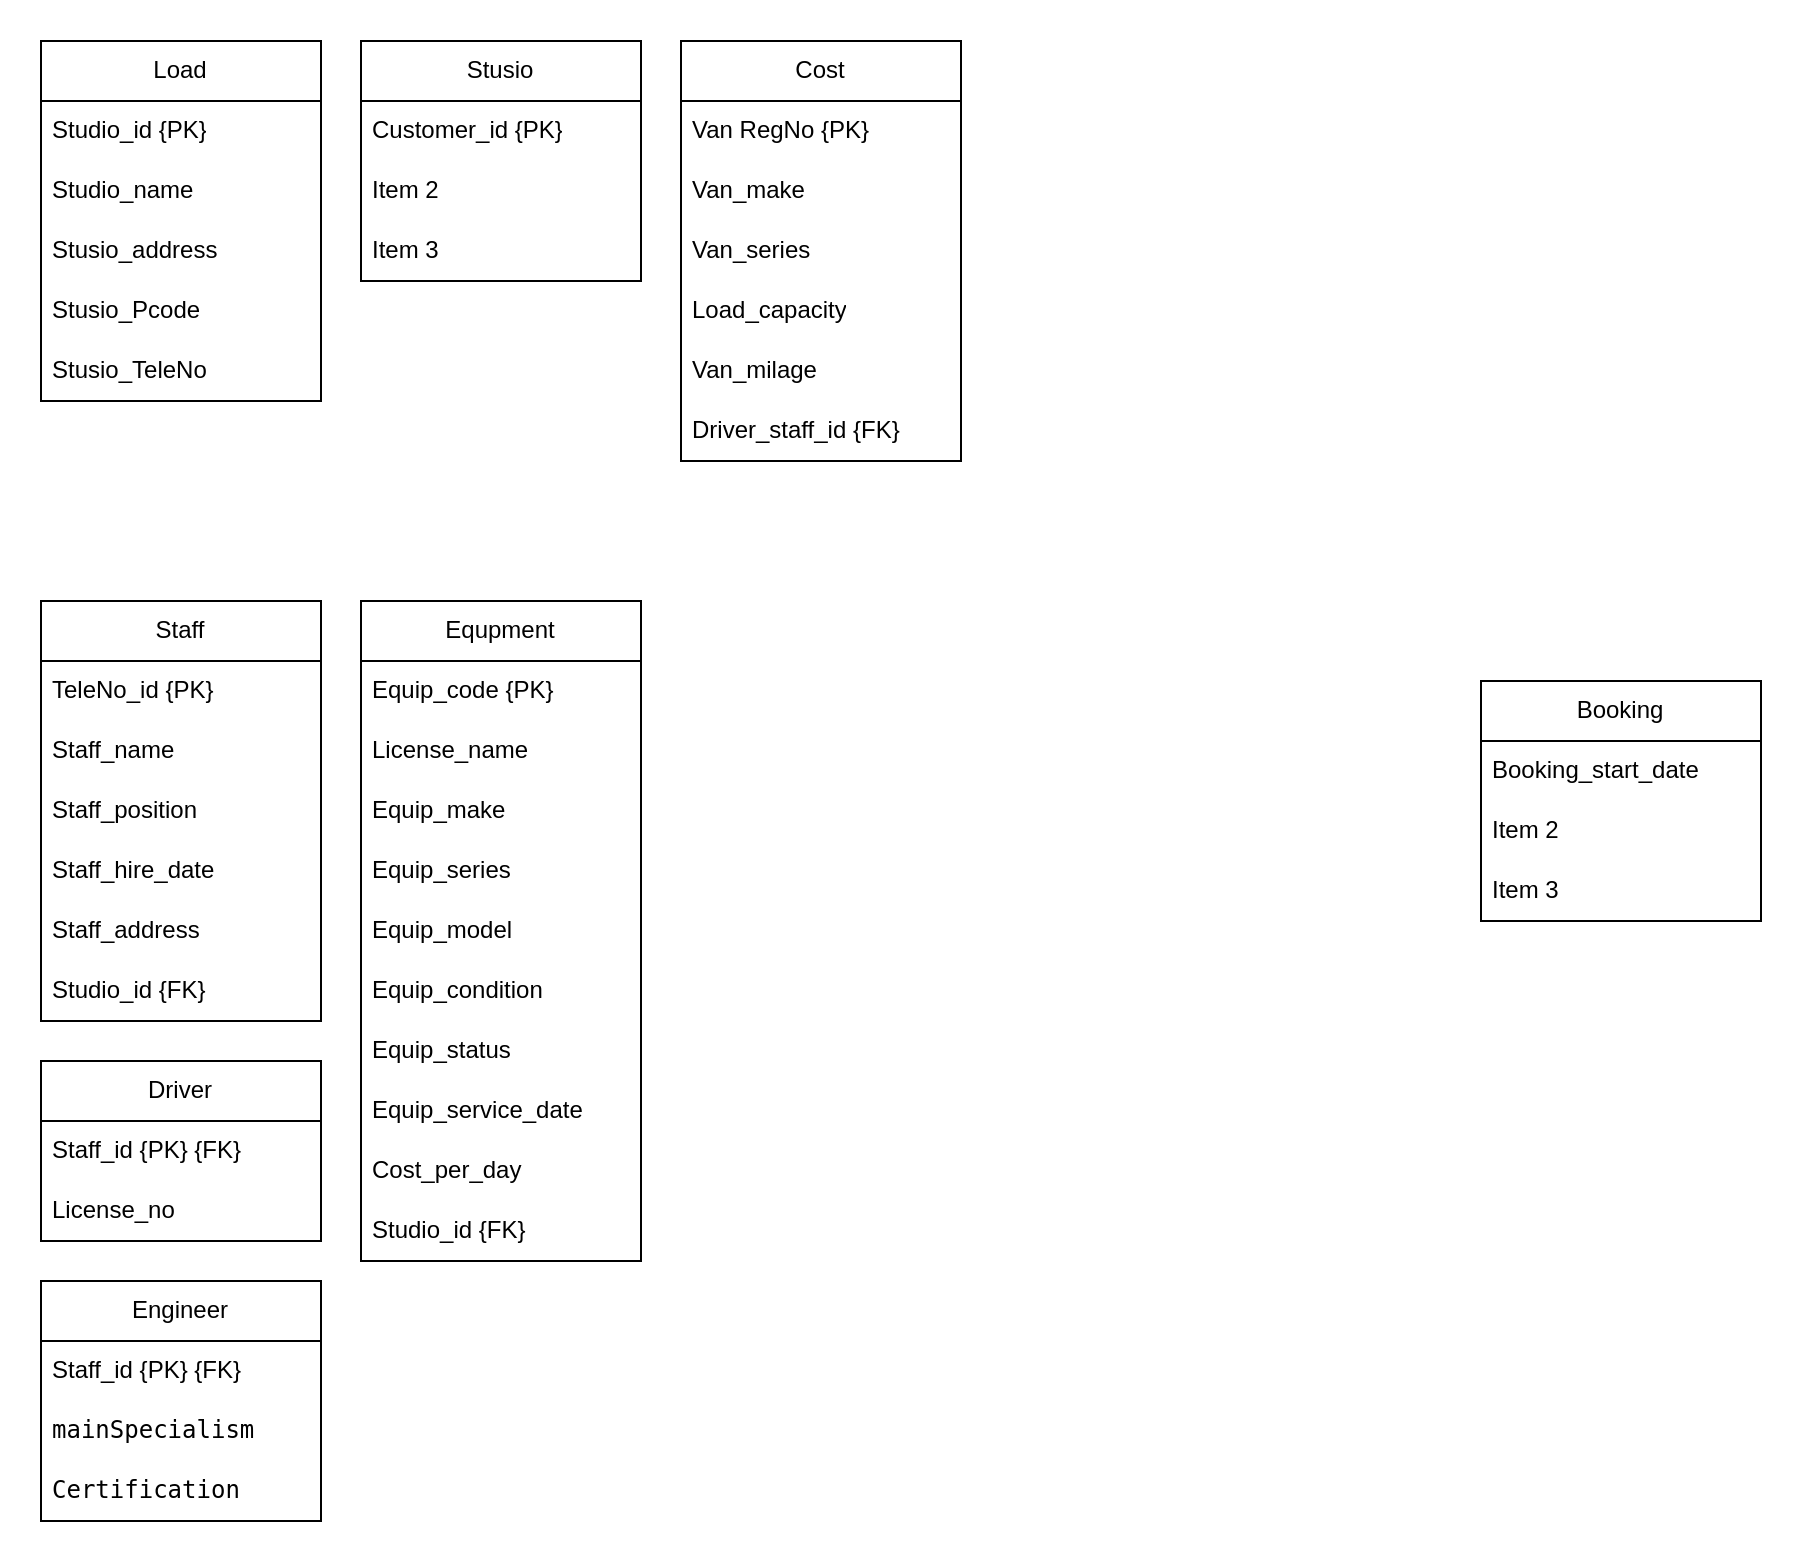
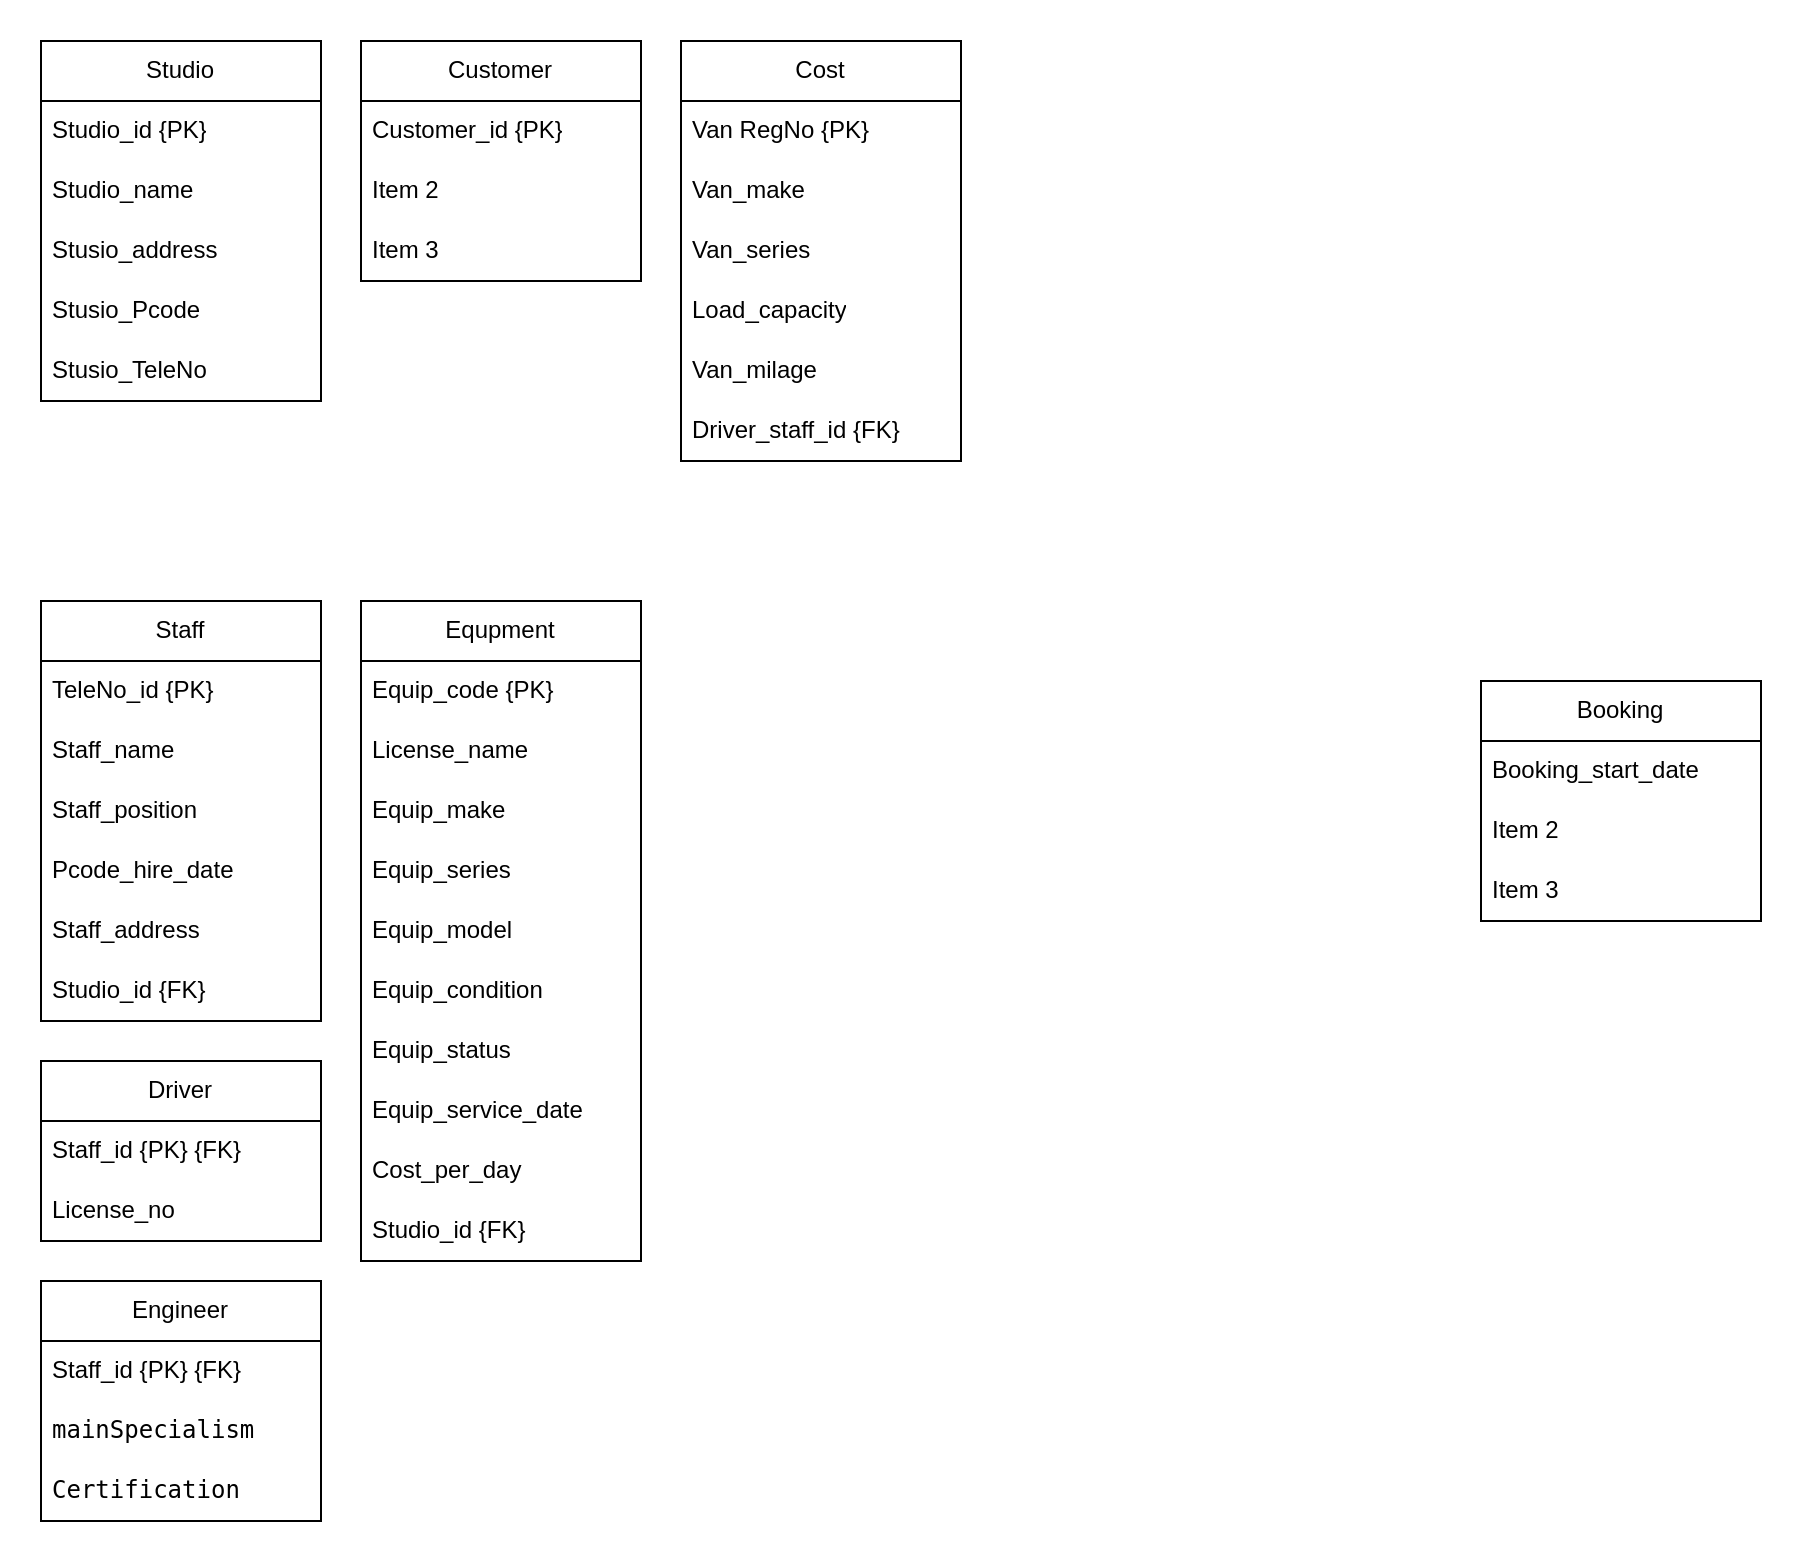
(181, 71) -> (181, 71)
(501, 71) -> (501, 71)
(151, 871) -> (151, 871)
